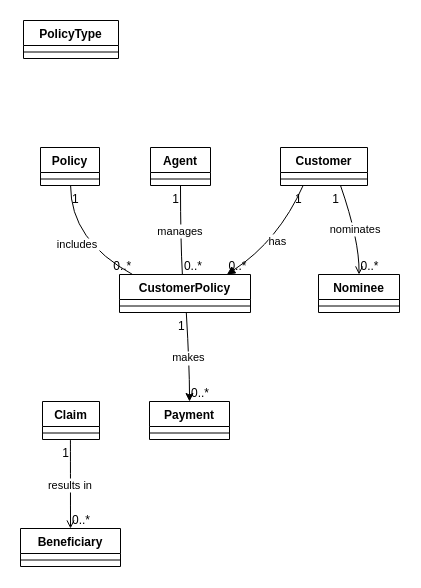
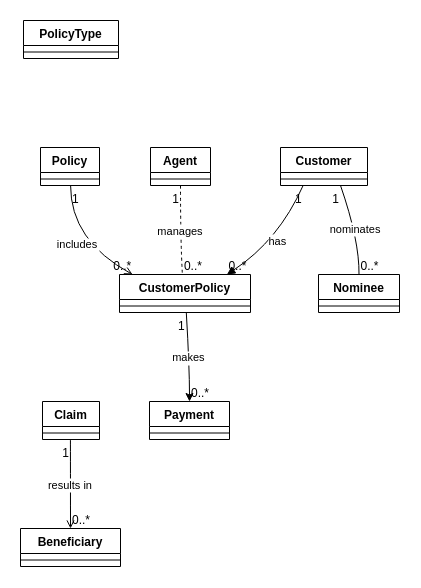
(181, 205) -> (181, 205)
(359, 269) -> (359, 270)
(128, 272) -> (128, 272)
